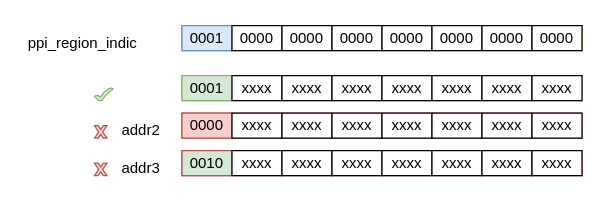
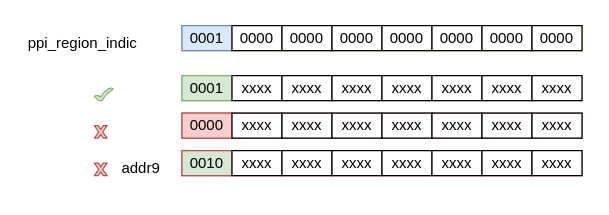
(151, 132) -> none
(143, 168) -> (143, 168)
